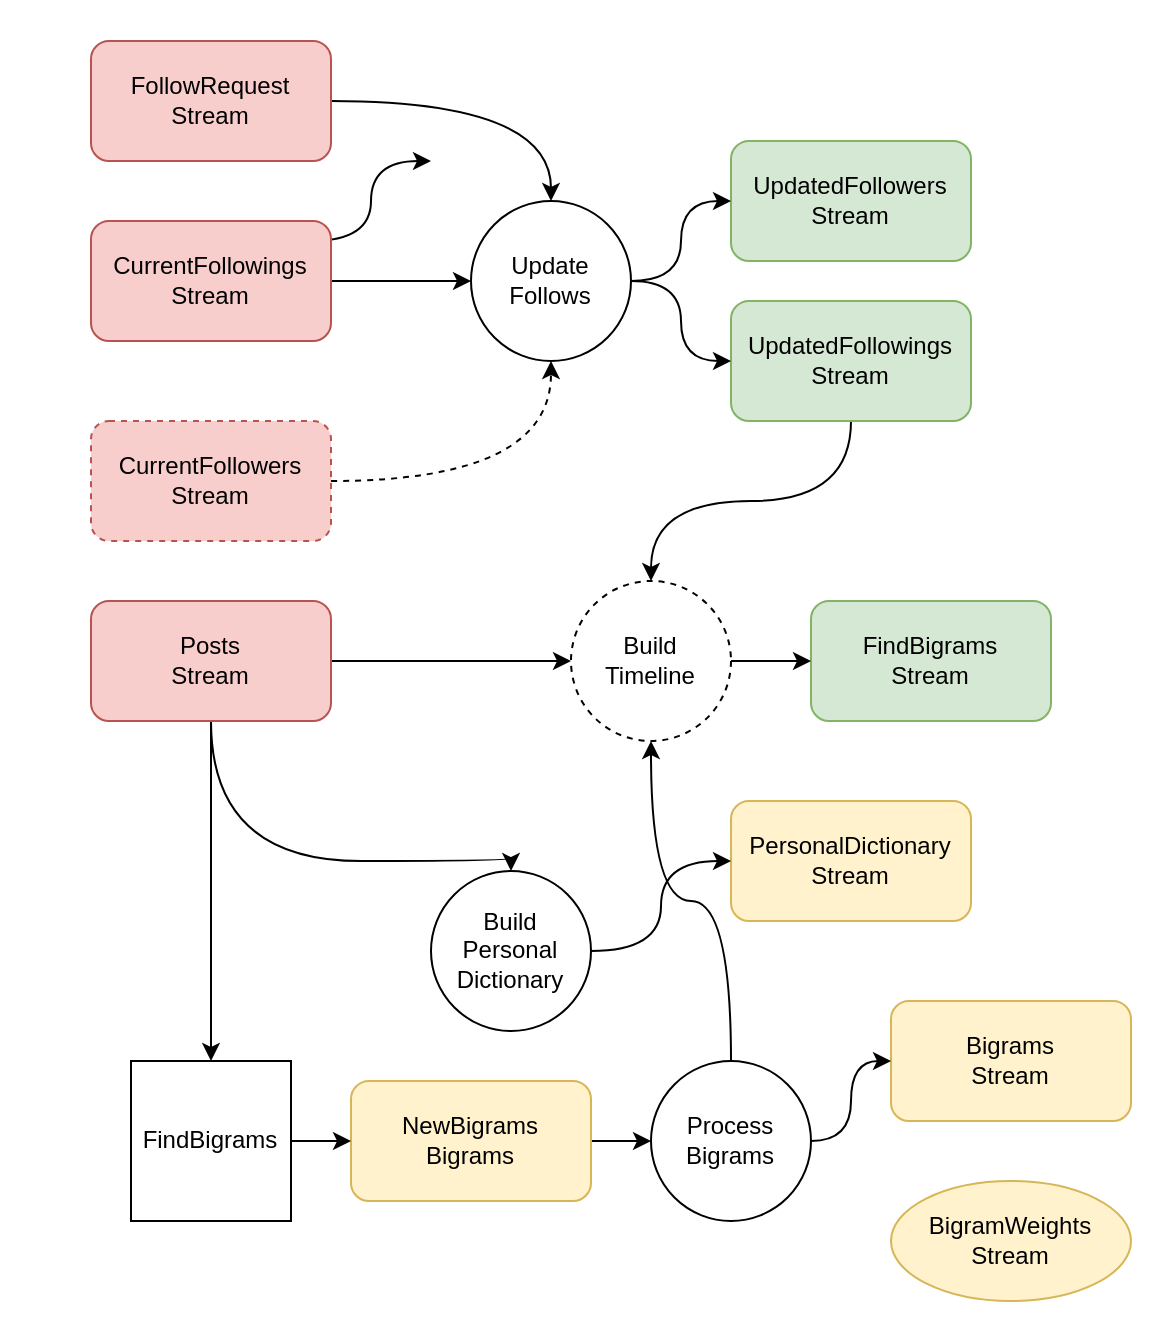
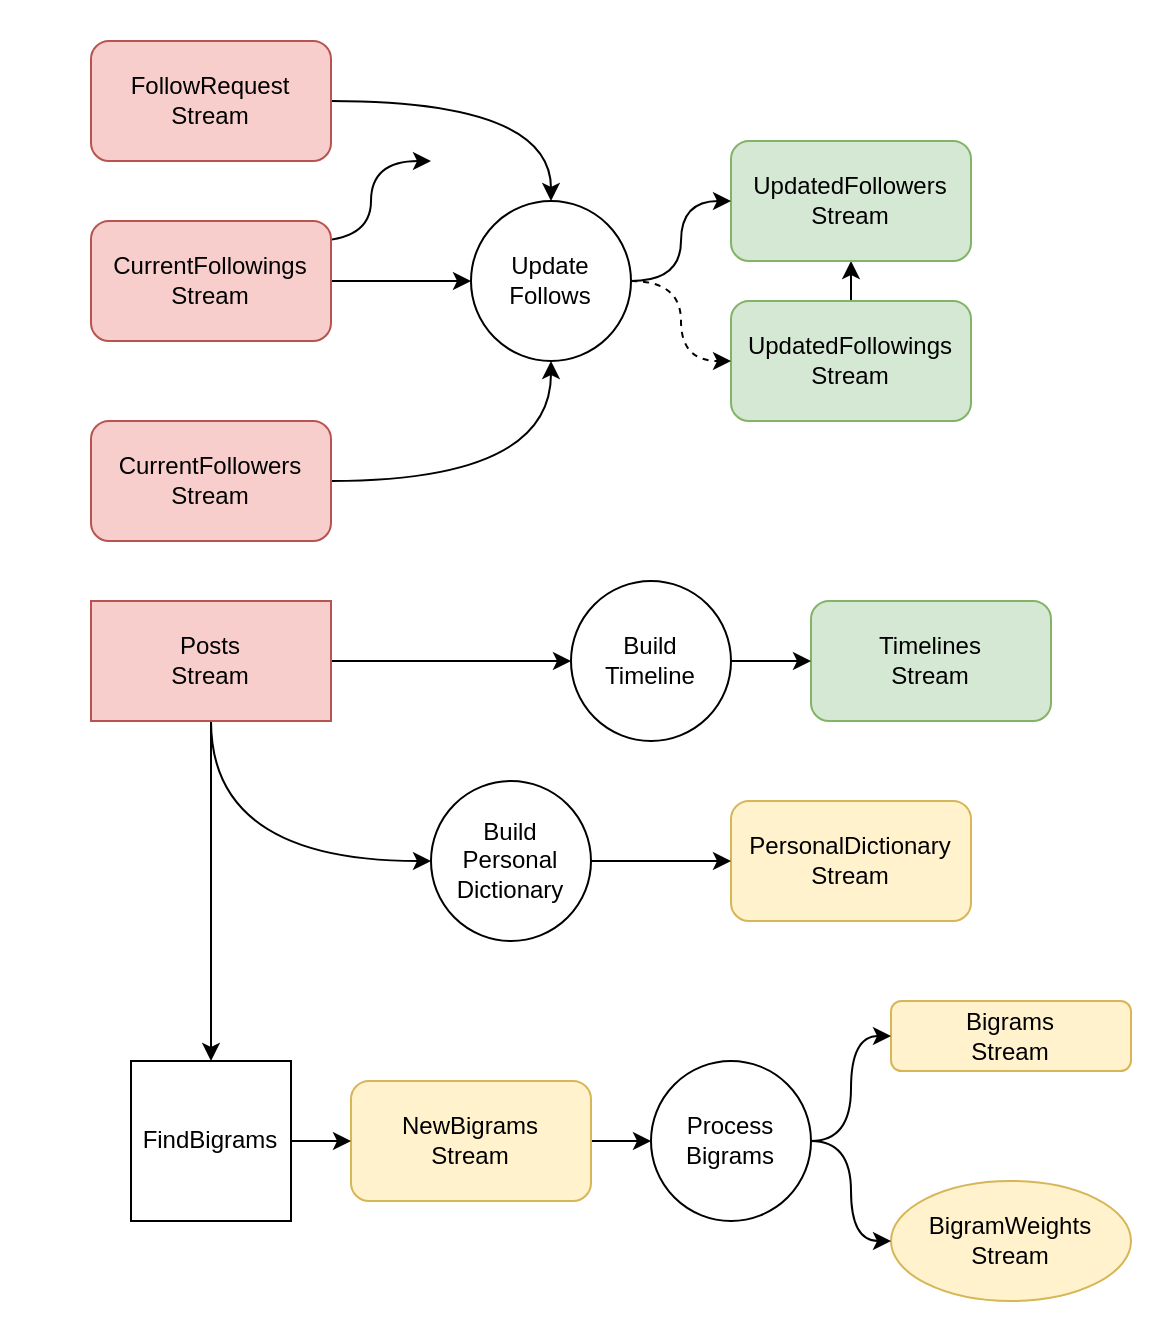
(681, 321) -> (681, 321)
(462, 466) -> (462, 466)
(211, 481) -> (211, 481)
(757, 501) -> (851, 275)
(211, 661) -> (211, 661)
(651, 661) -> (651, 661)
(931, 661) -> (931, 661)
(699, 903) -> (851, 1192)
(511, 951) -> (511, 861)
(1011, 1061) -> (1011, 1036)
(471, 1141) -> (471, 1141)
